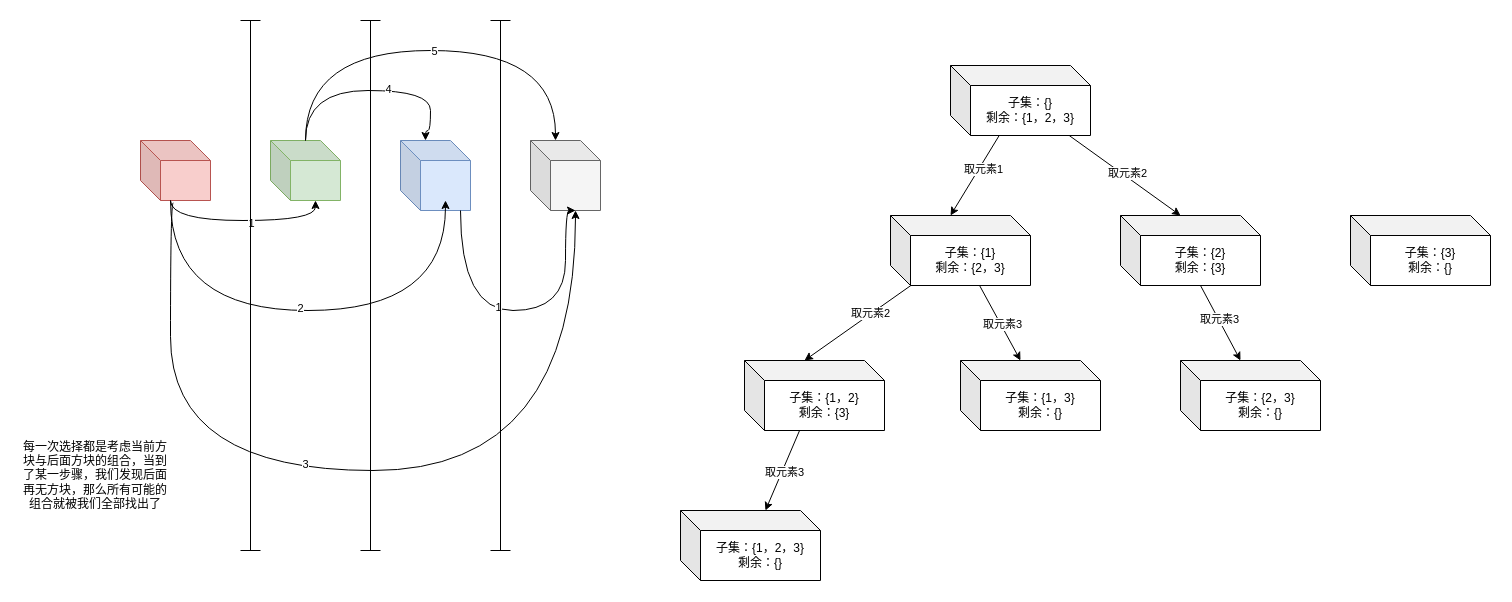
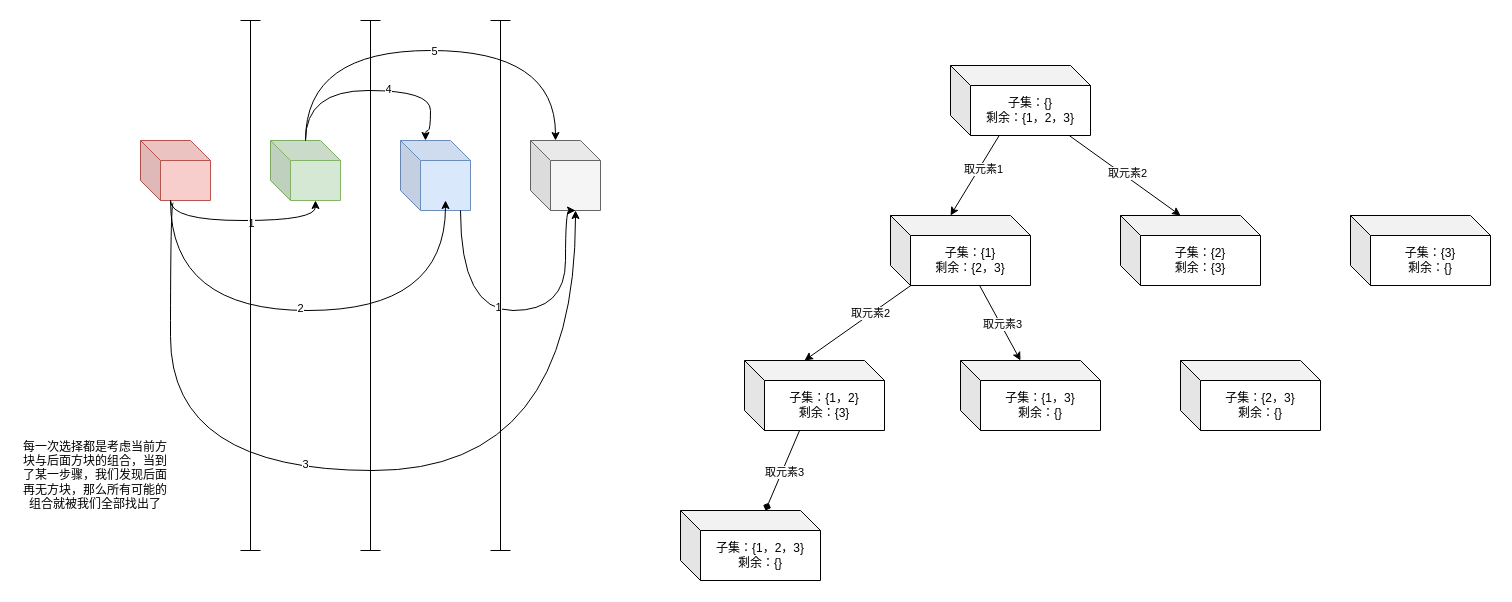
(1219, 320) -> none
(769, 503) -> (769, 502)
